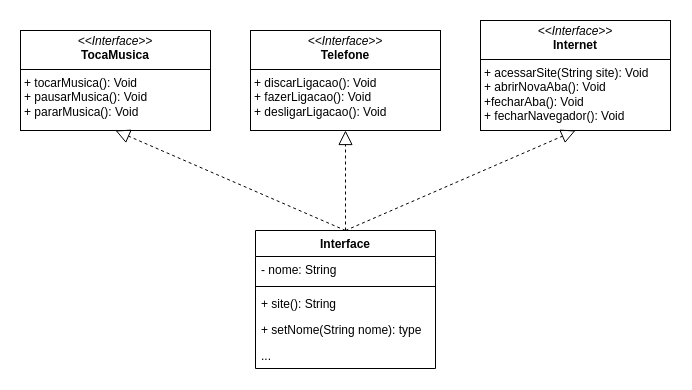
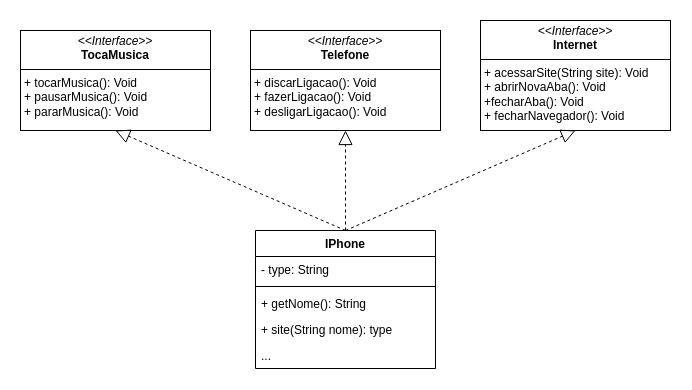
(346, 245) -> (346, 245)
(302, 271) -> (302, 271)
(307, 305) -> (319, 305)
(347, 338) -> (336, 331)
